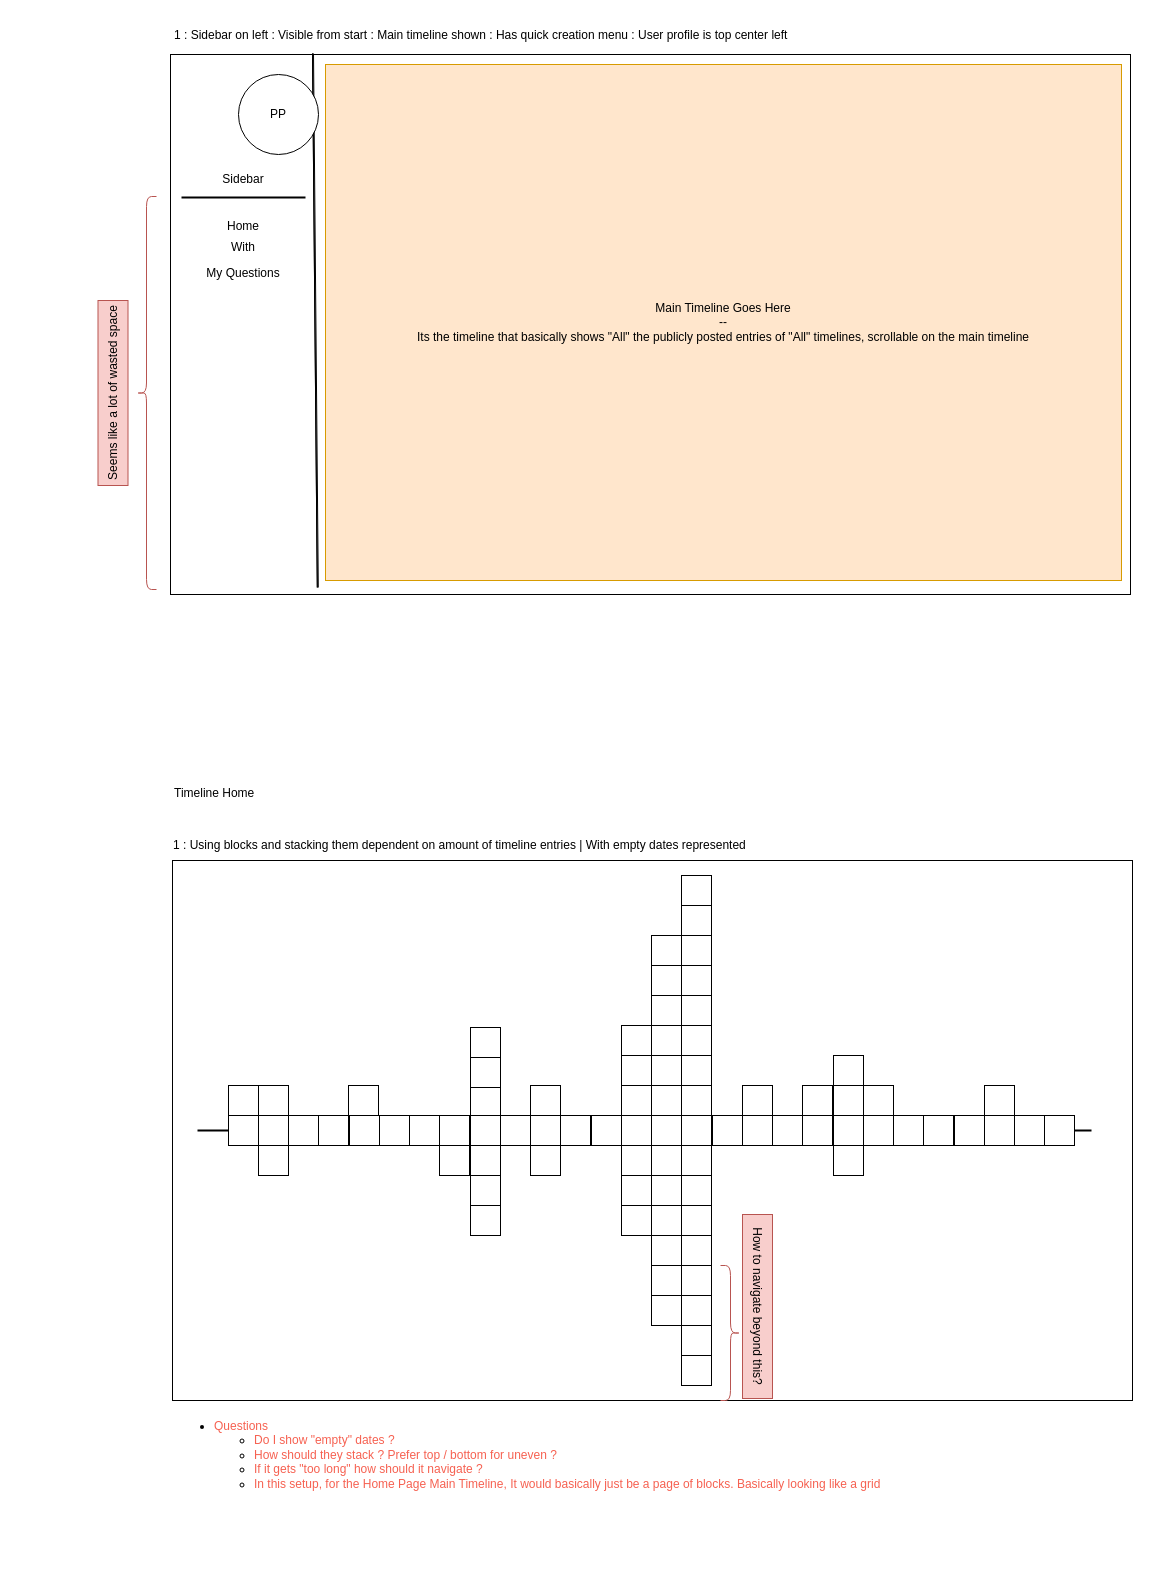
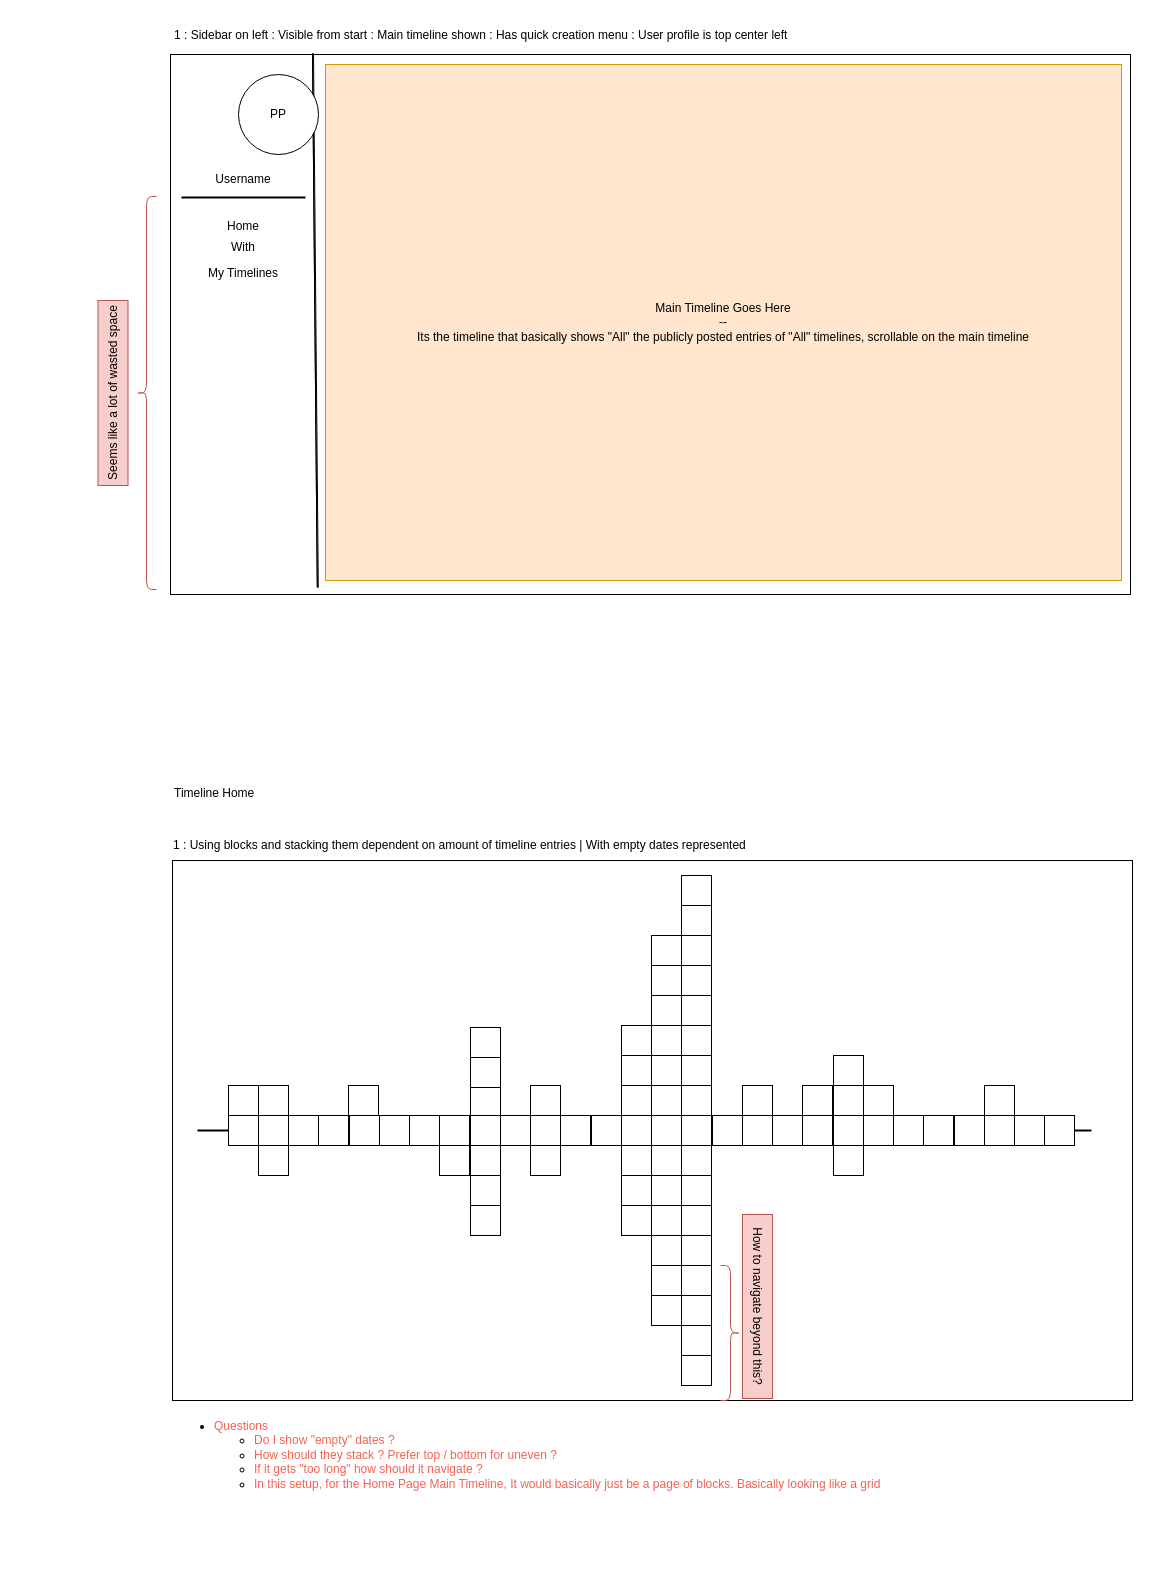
(244, 180) -> (244, 180)
(244, 274) -> (244, 274)
